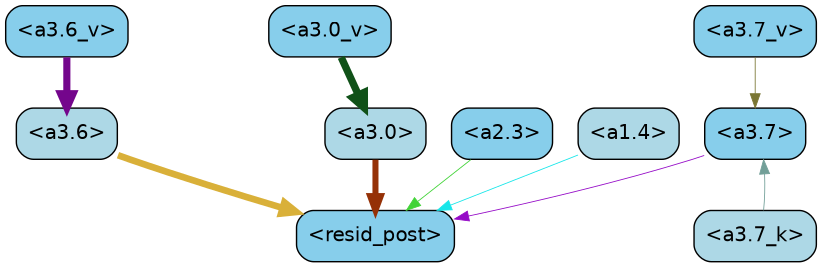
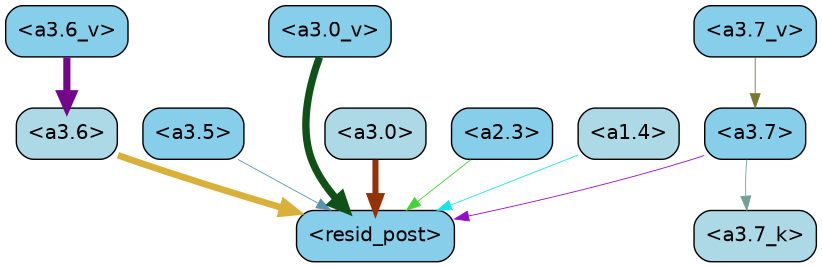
(350, 76) -> (306, 132)
none -> (193, 134)
(765, 192) -> (746, 178)
